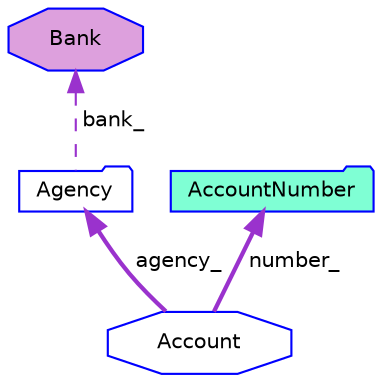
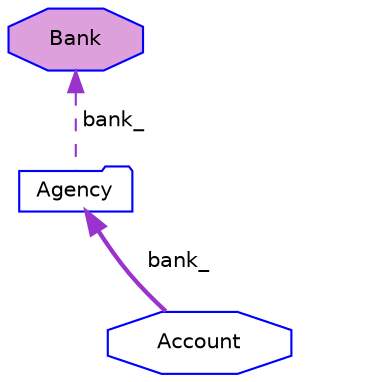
(272, 191) -> none
(176, 262) -> (176, 262)
